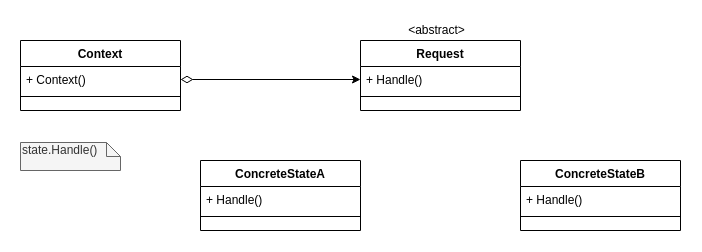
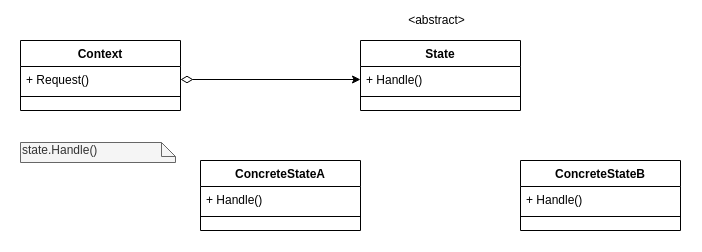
(437, 31) -> (437, 21)
(440, 54) -> (440, 54)
(61, 80) -> (61, 80)
(71, 157) -> (98, 153)
